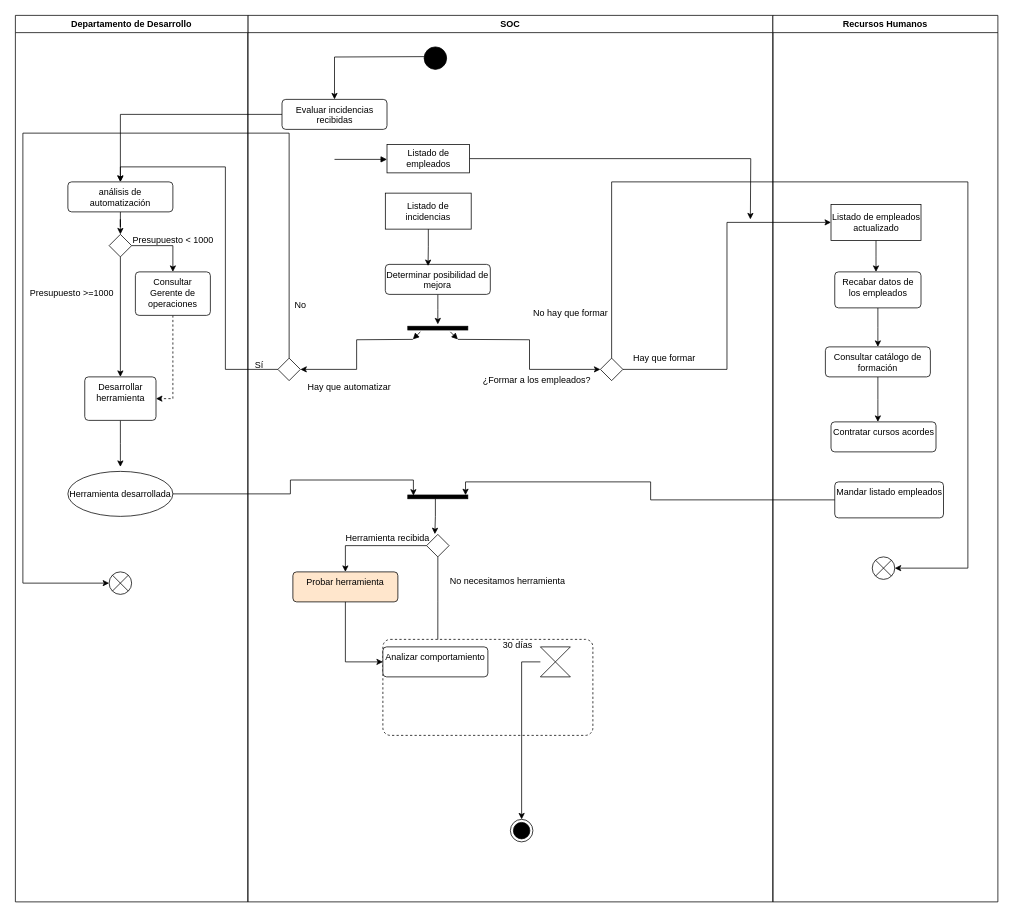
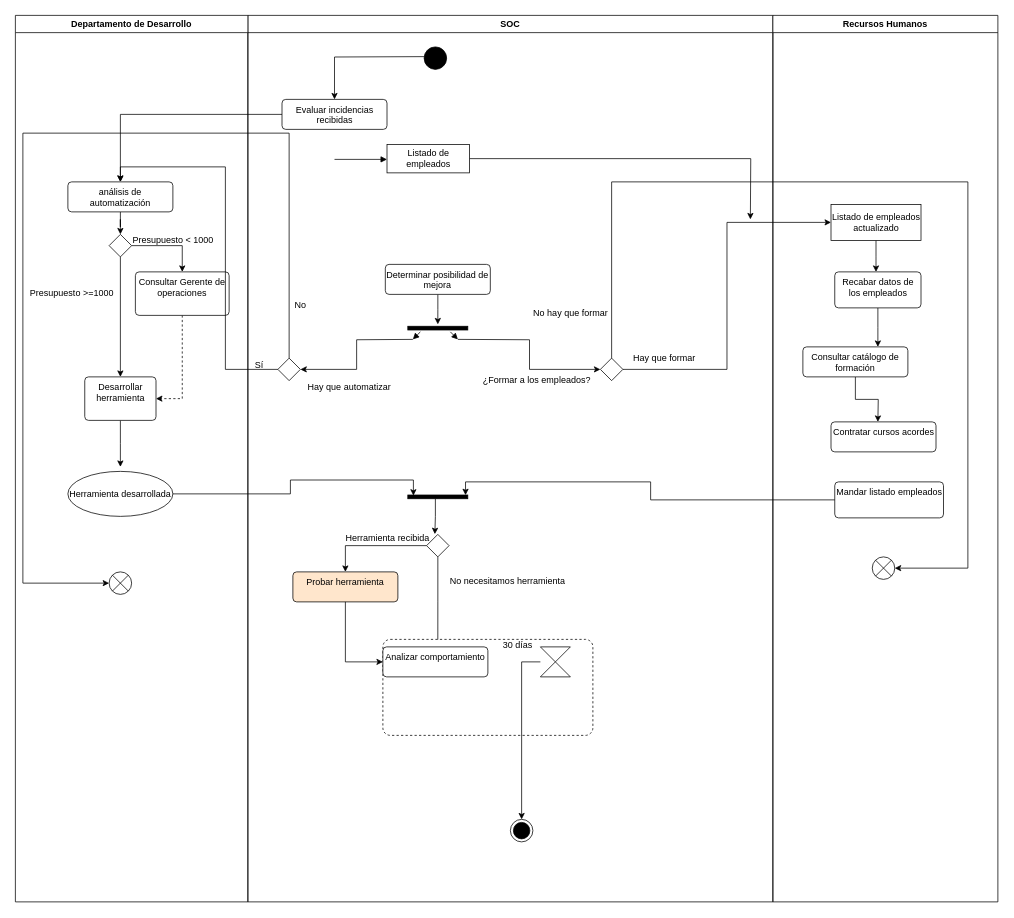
(428, 211) -> none
(428, 245) -> none
(173, 294) -> (182, 294)
(878, 362) -> (855, 362)
